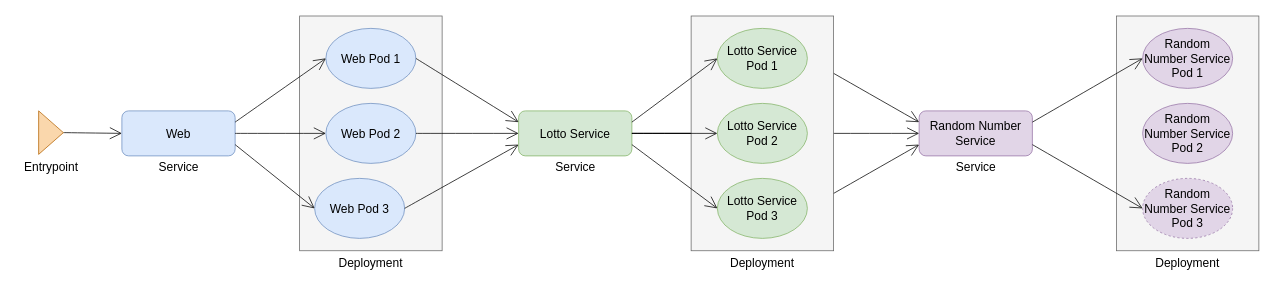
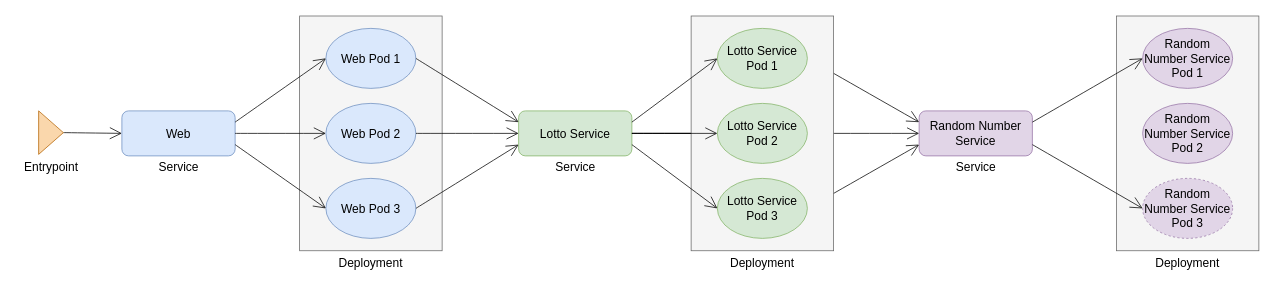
(360, 208) -> (371, 208)
